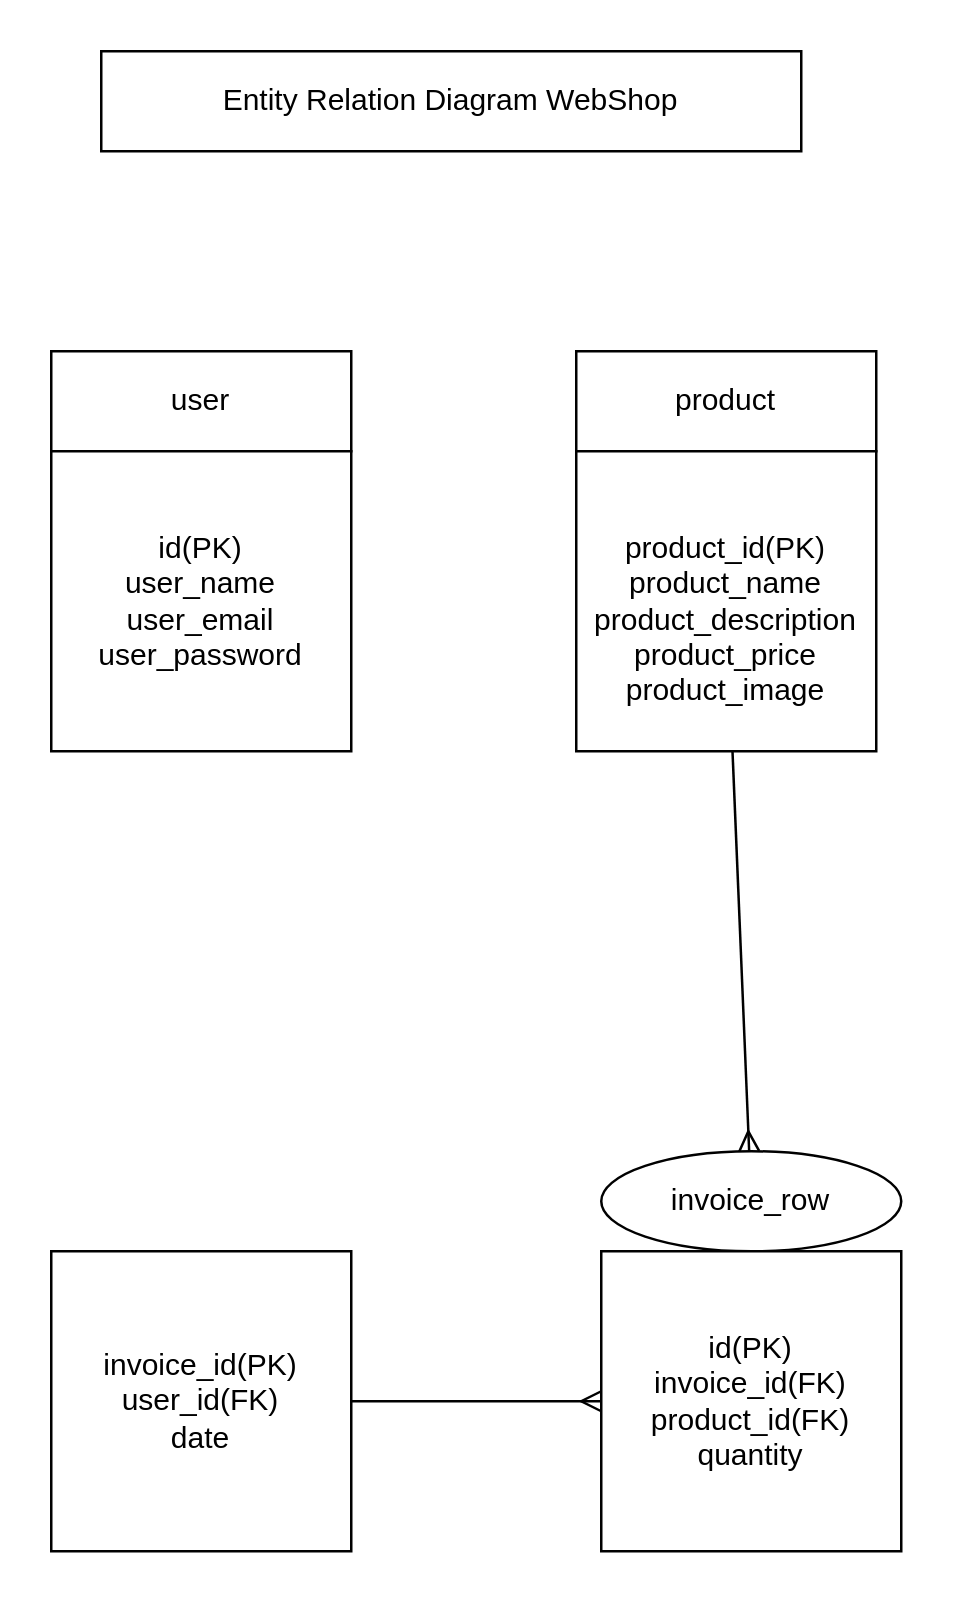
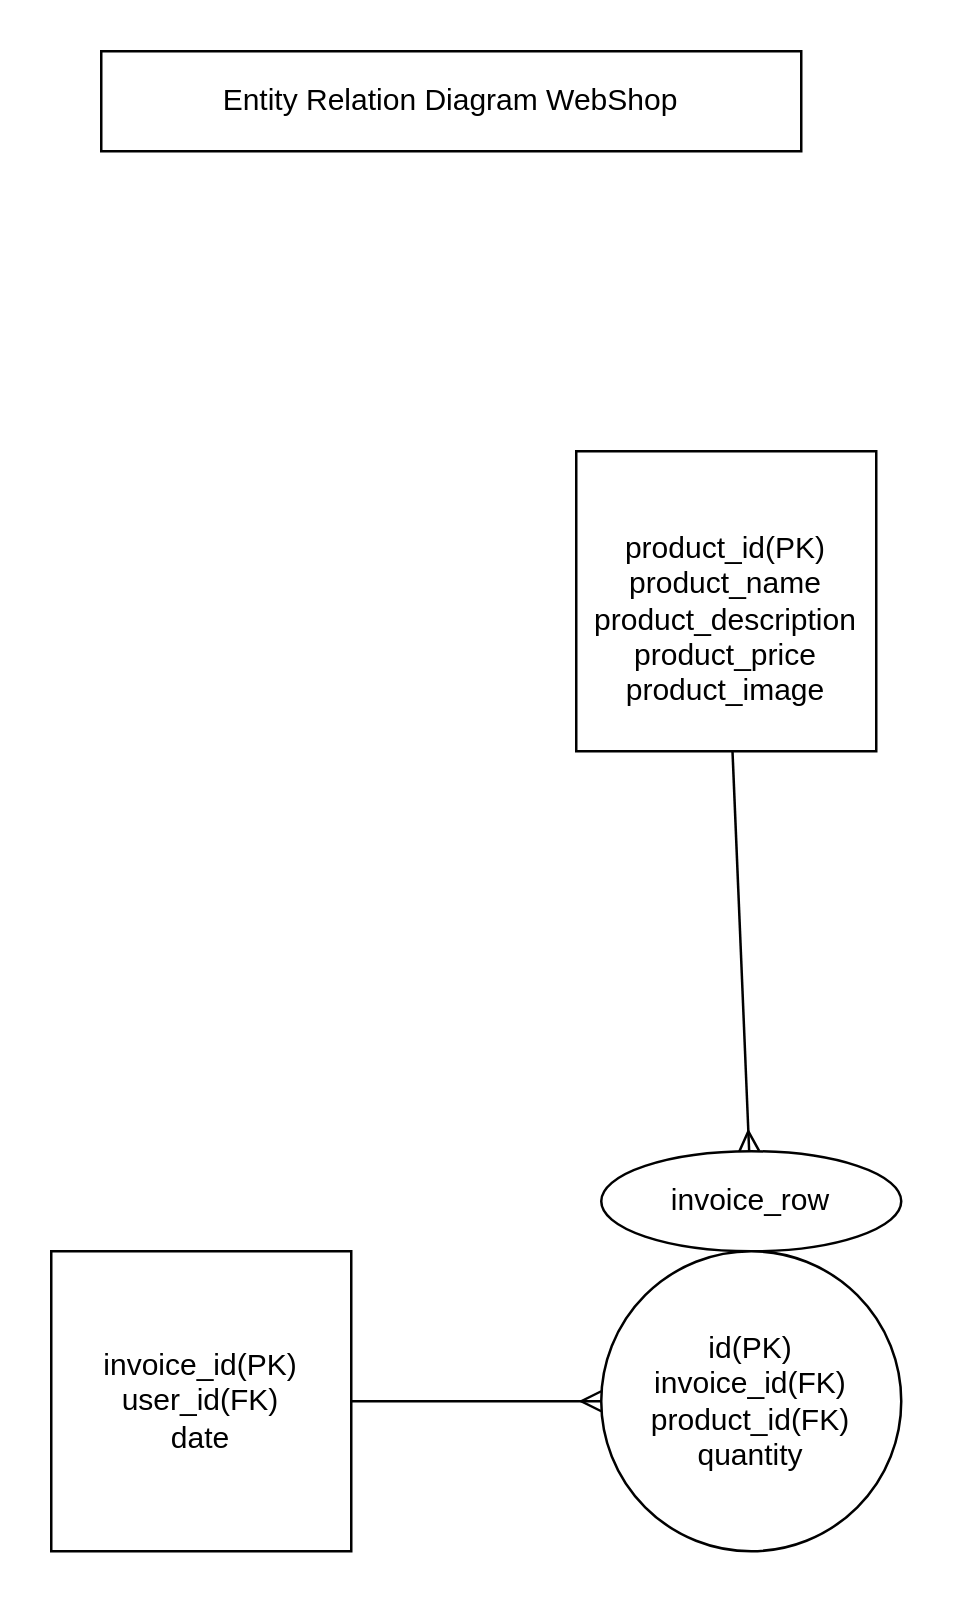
(201, 401) -> none
(726, 401) -> none
(201, 601) -> none
(751, 1401) -> (751, 1401)
